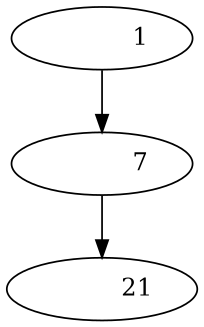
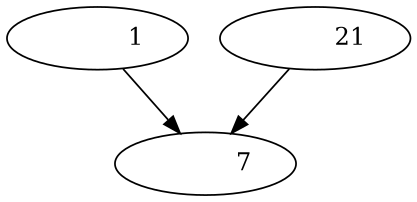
(102, 218) -> (266, 95)
